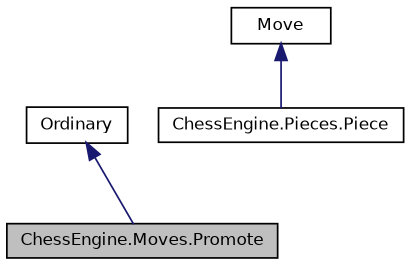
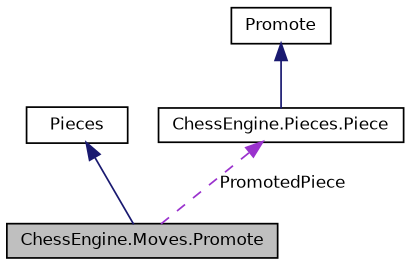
(281, 26) -> (281, 26)
(77, 125) -> (77, 125)
none -> (205, 189)
